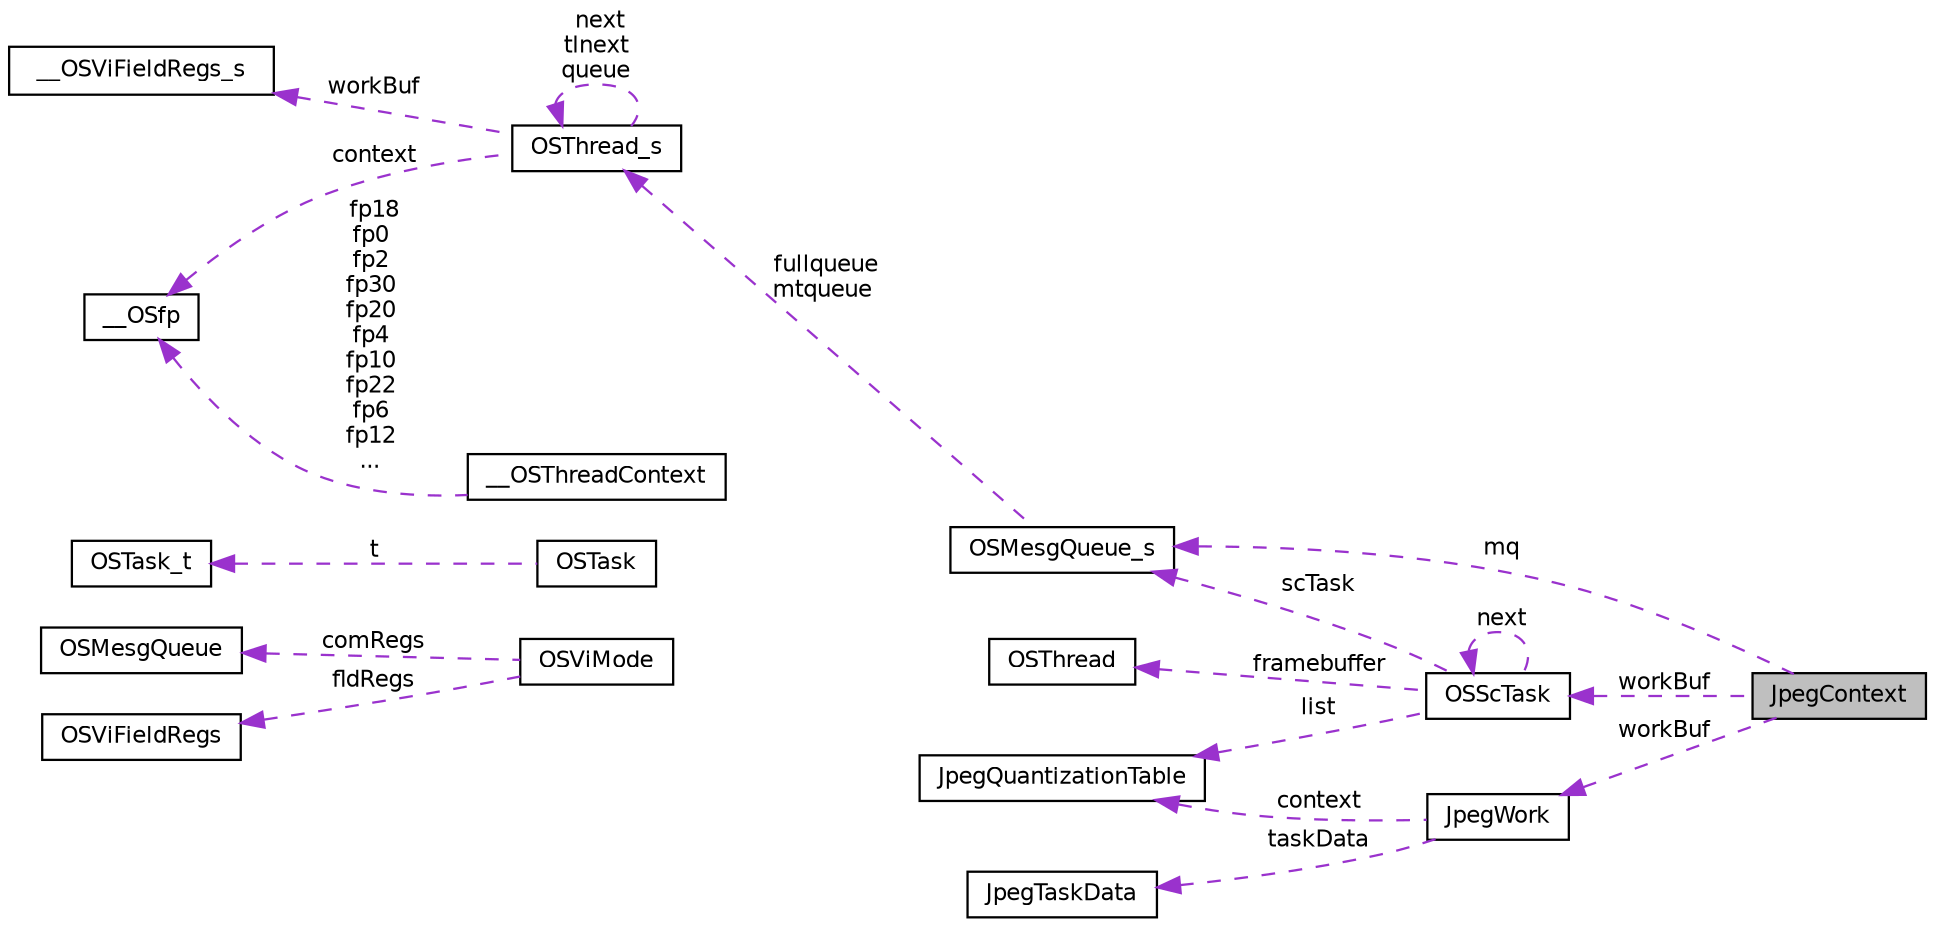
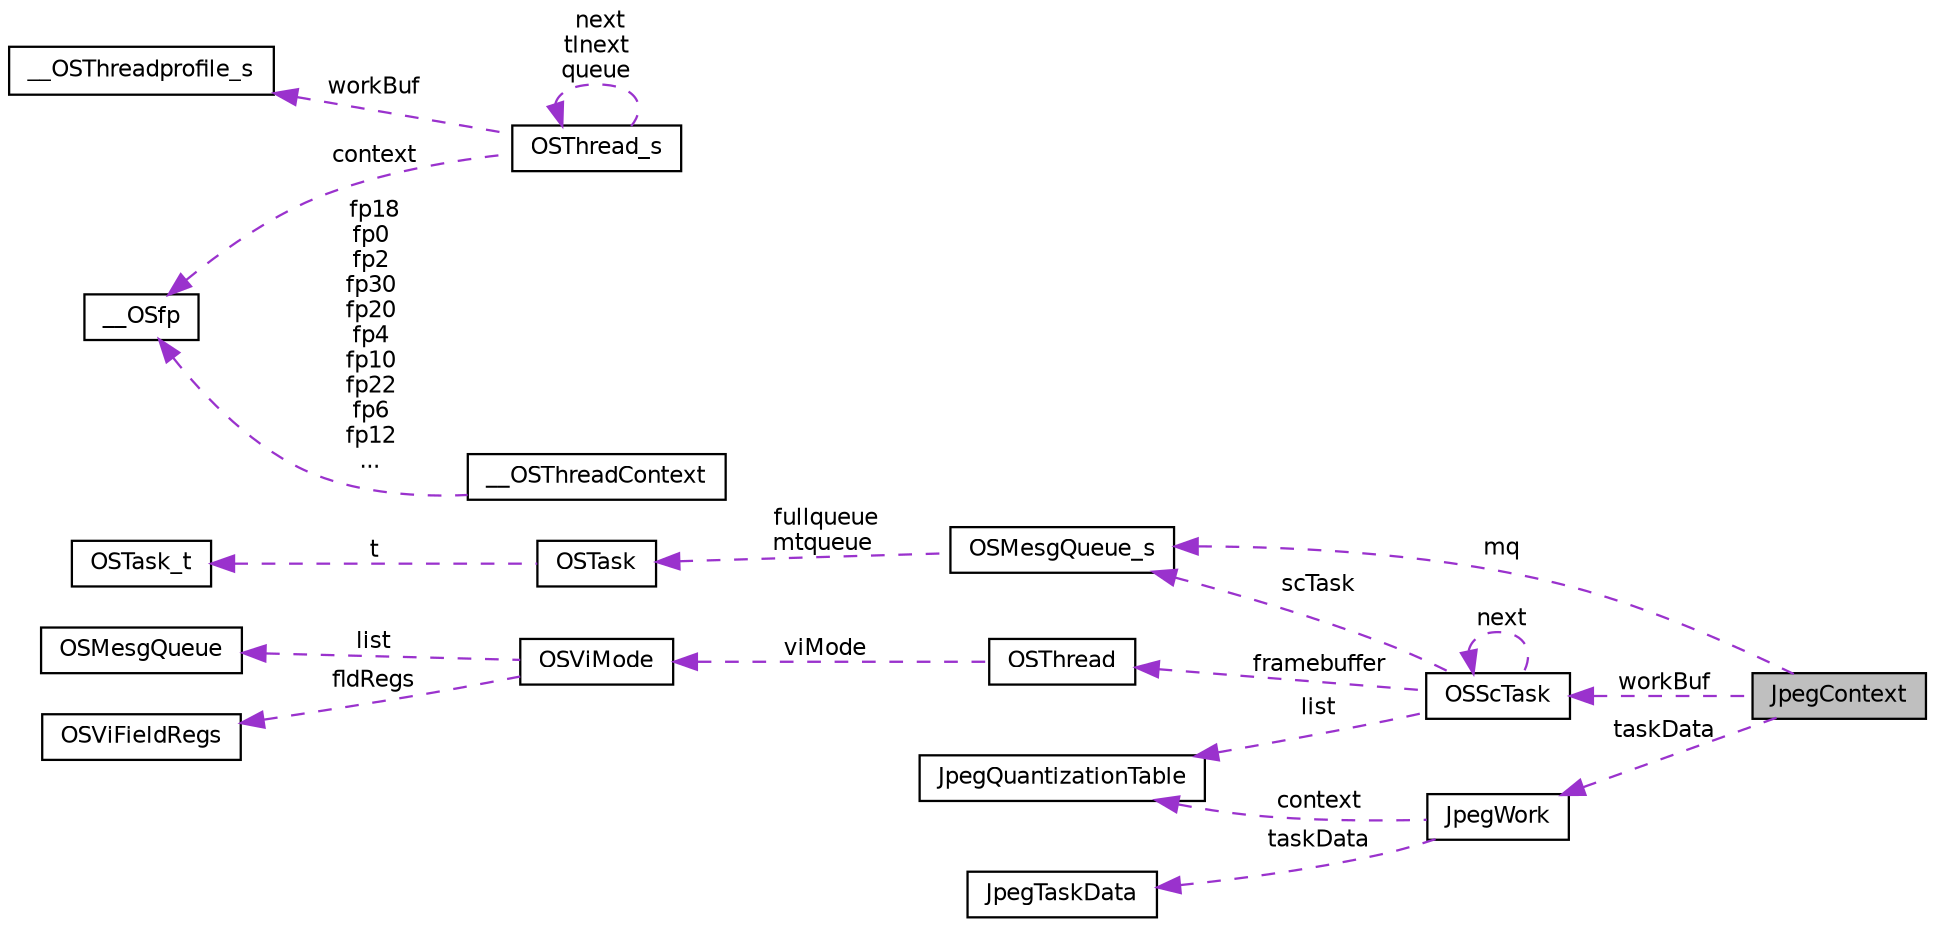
(141, 71) -> (141, 71)
(838, 357) -> (815, 557)
(371, 642) -> (371, 642)
none -> (843, 662)
(1661, 731) -> (1661, 731)
